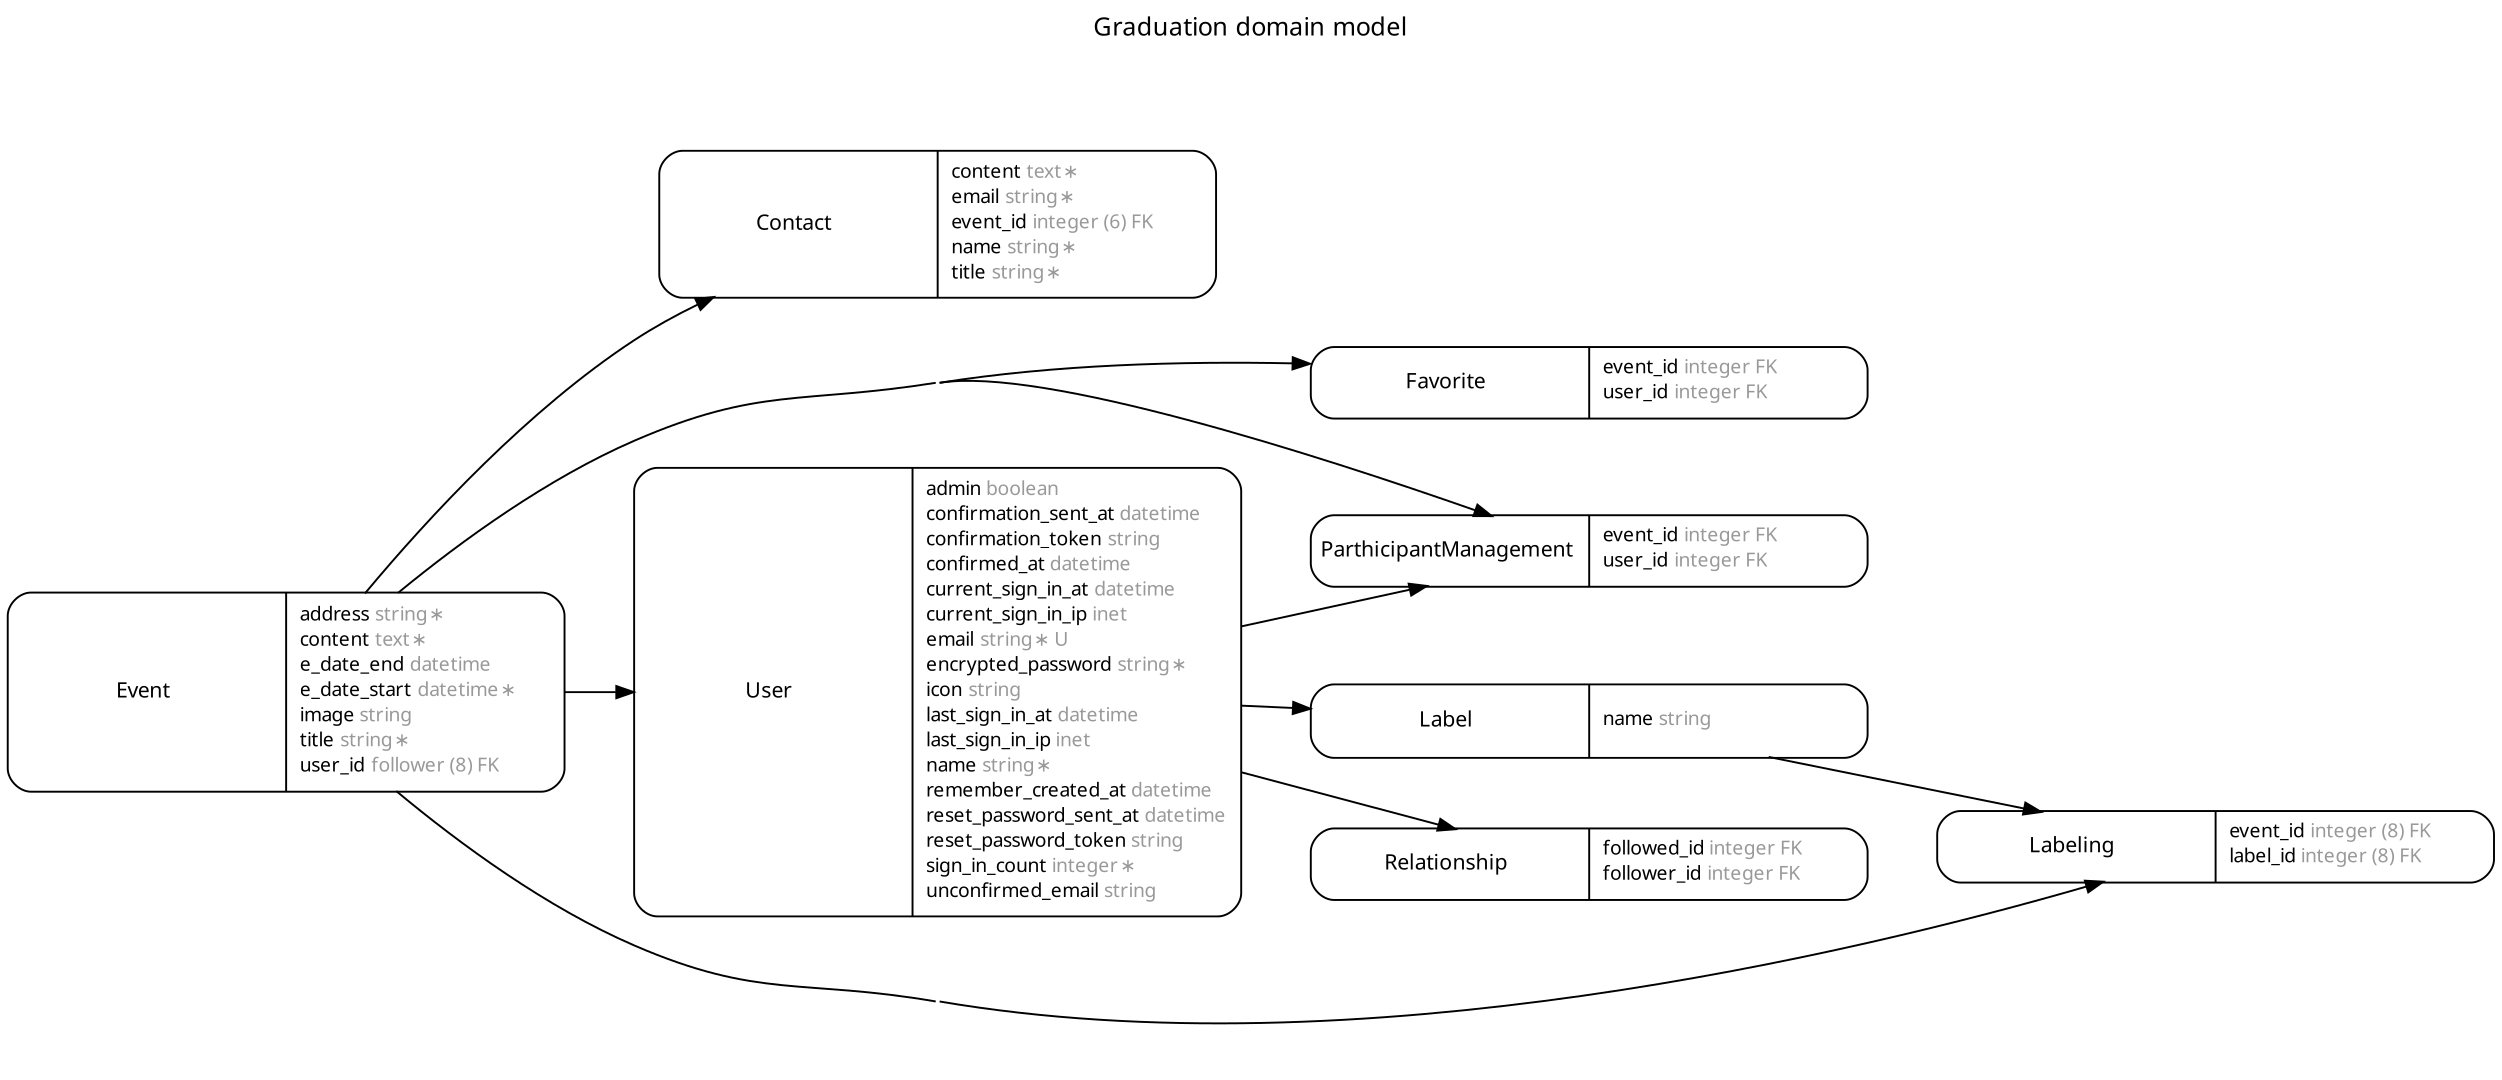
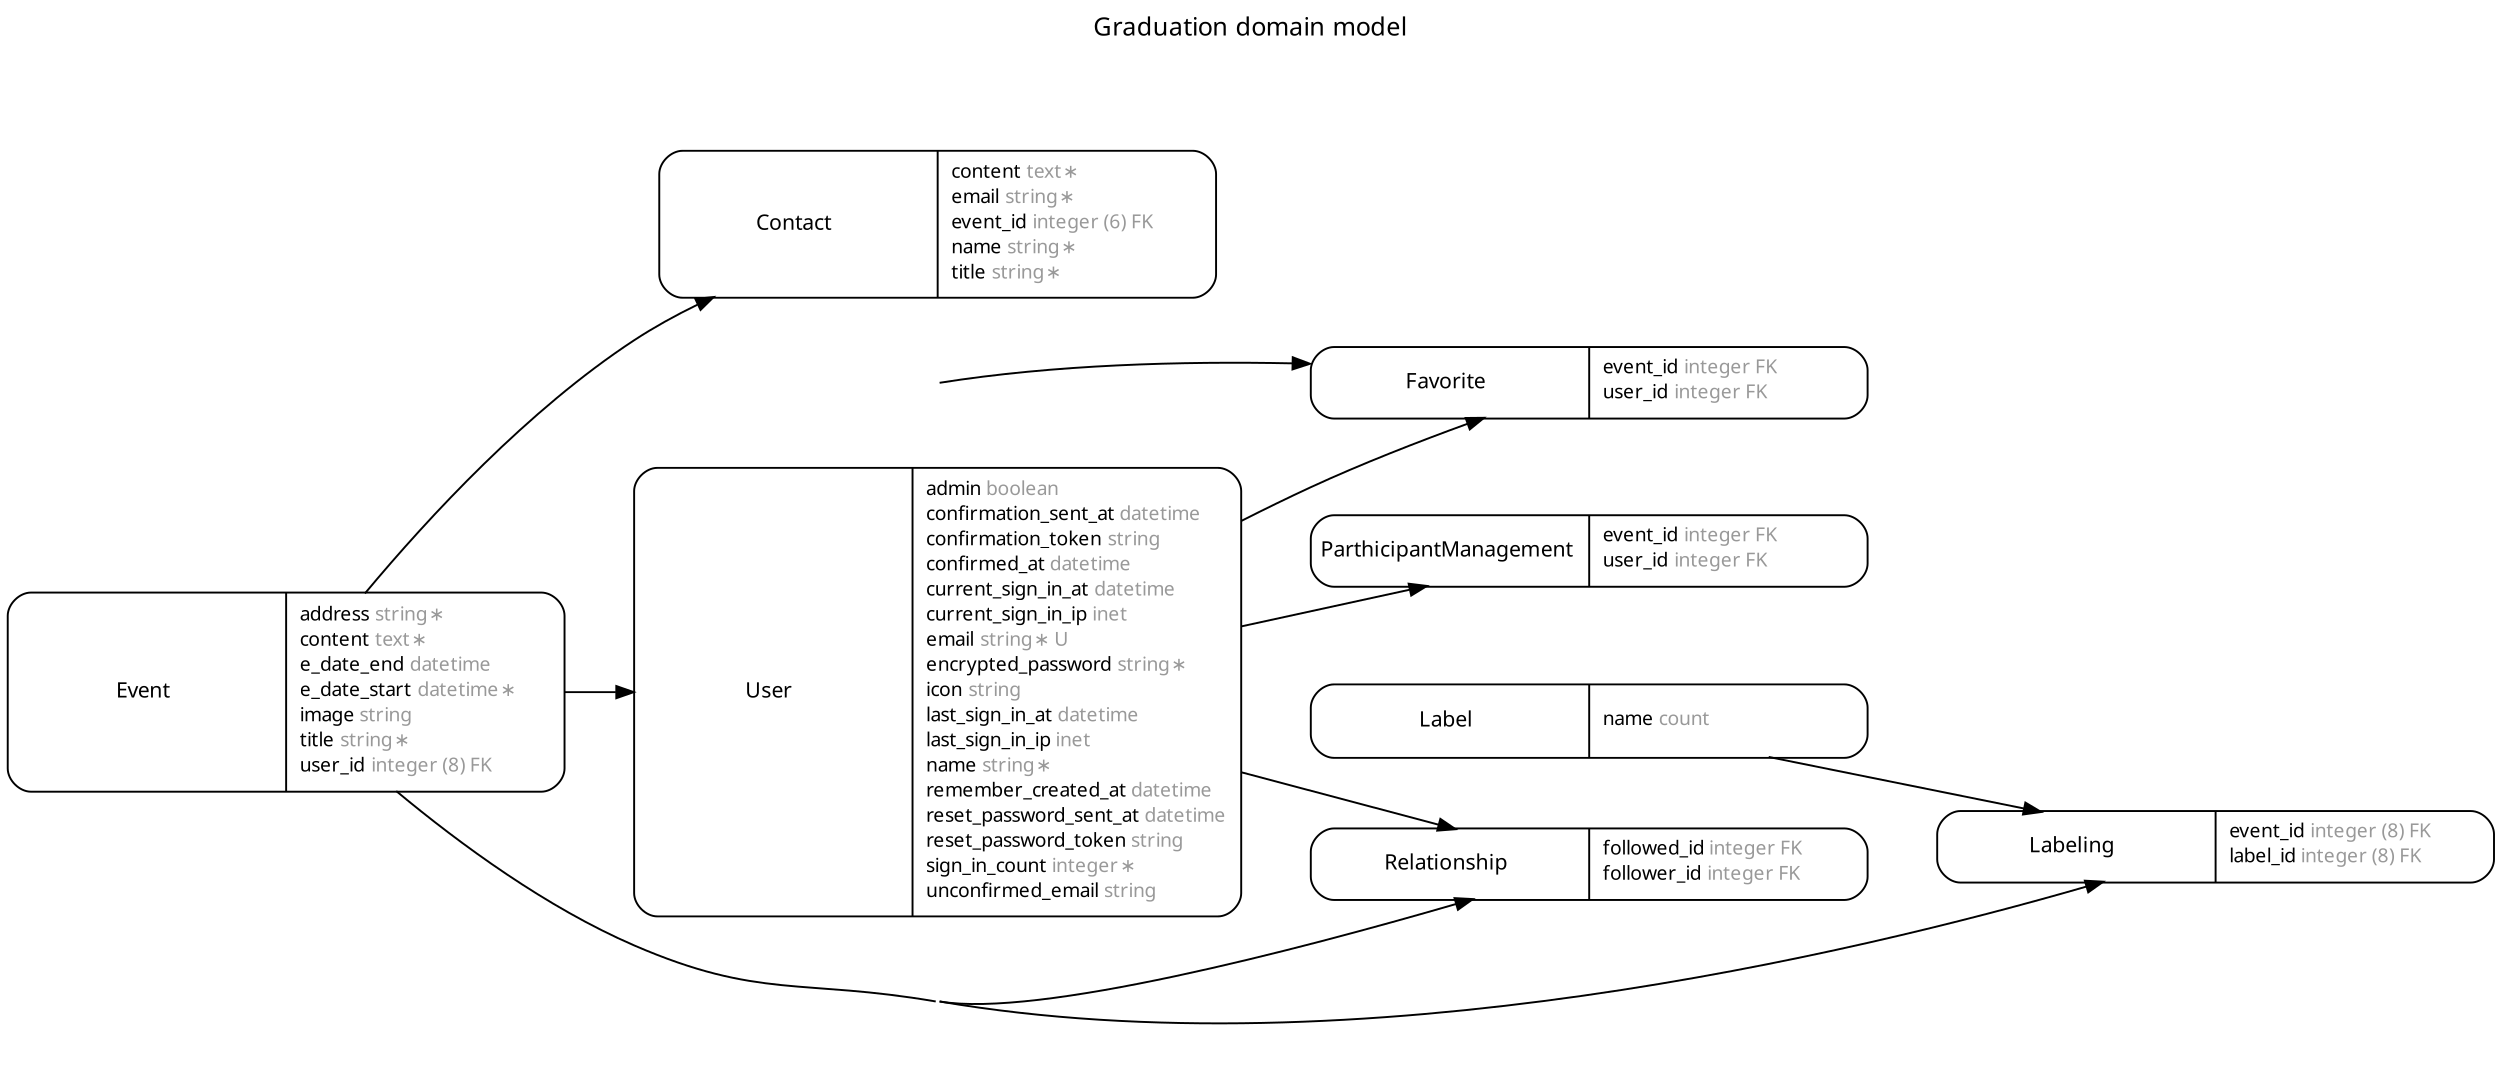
(647, 436) -> (1201, 970)
(1267, 707) -> (1353, 469)
(1686, 719) -> (1685, 719)
(436, 766) -> (432, 766)
